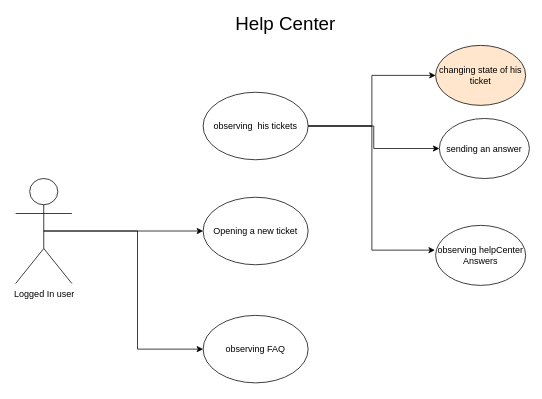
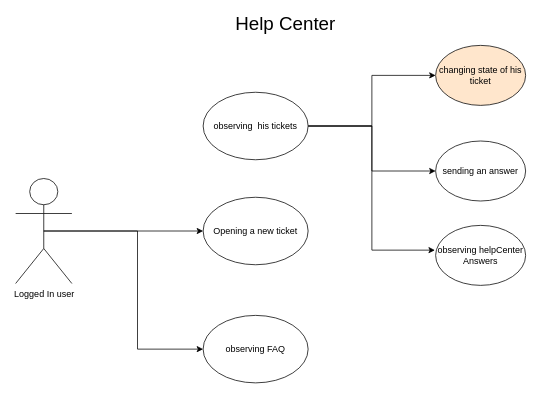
(484, 149) -> (480, 171)
